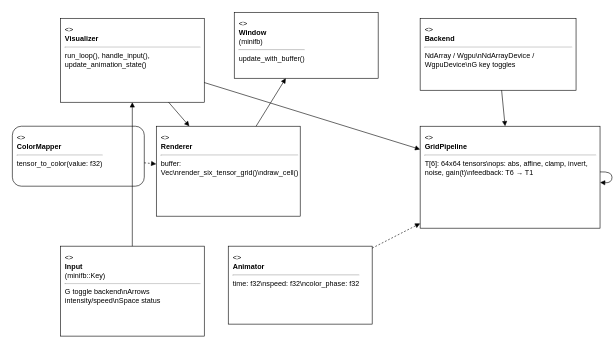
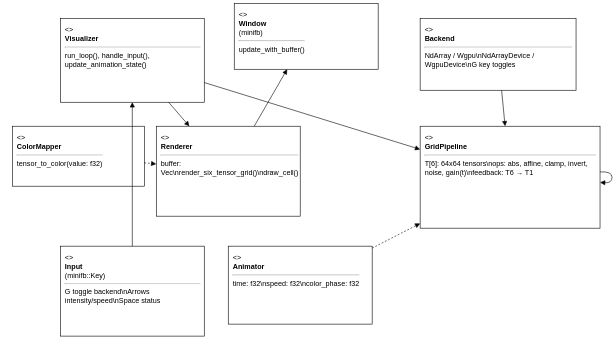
(306, 45) -> (306, 36)
(78, 156) -> (78, 156)
